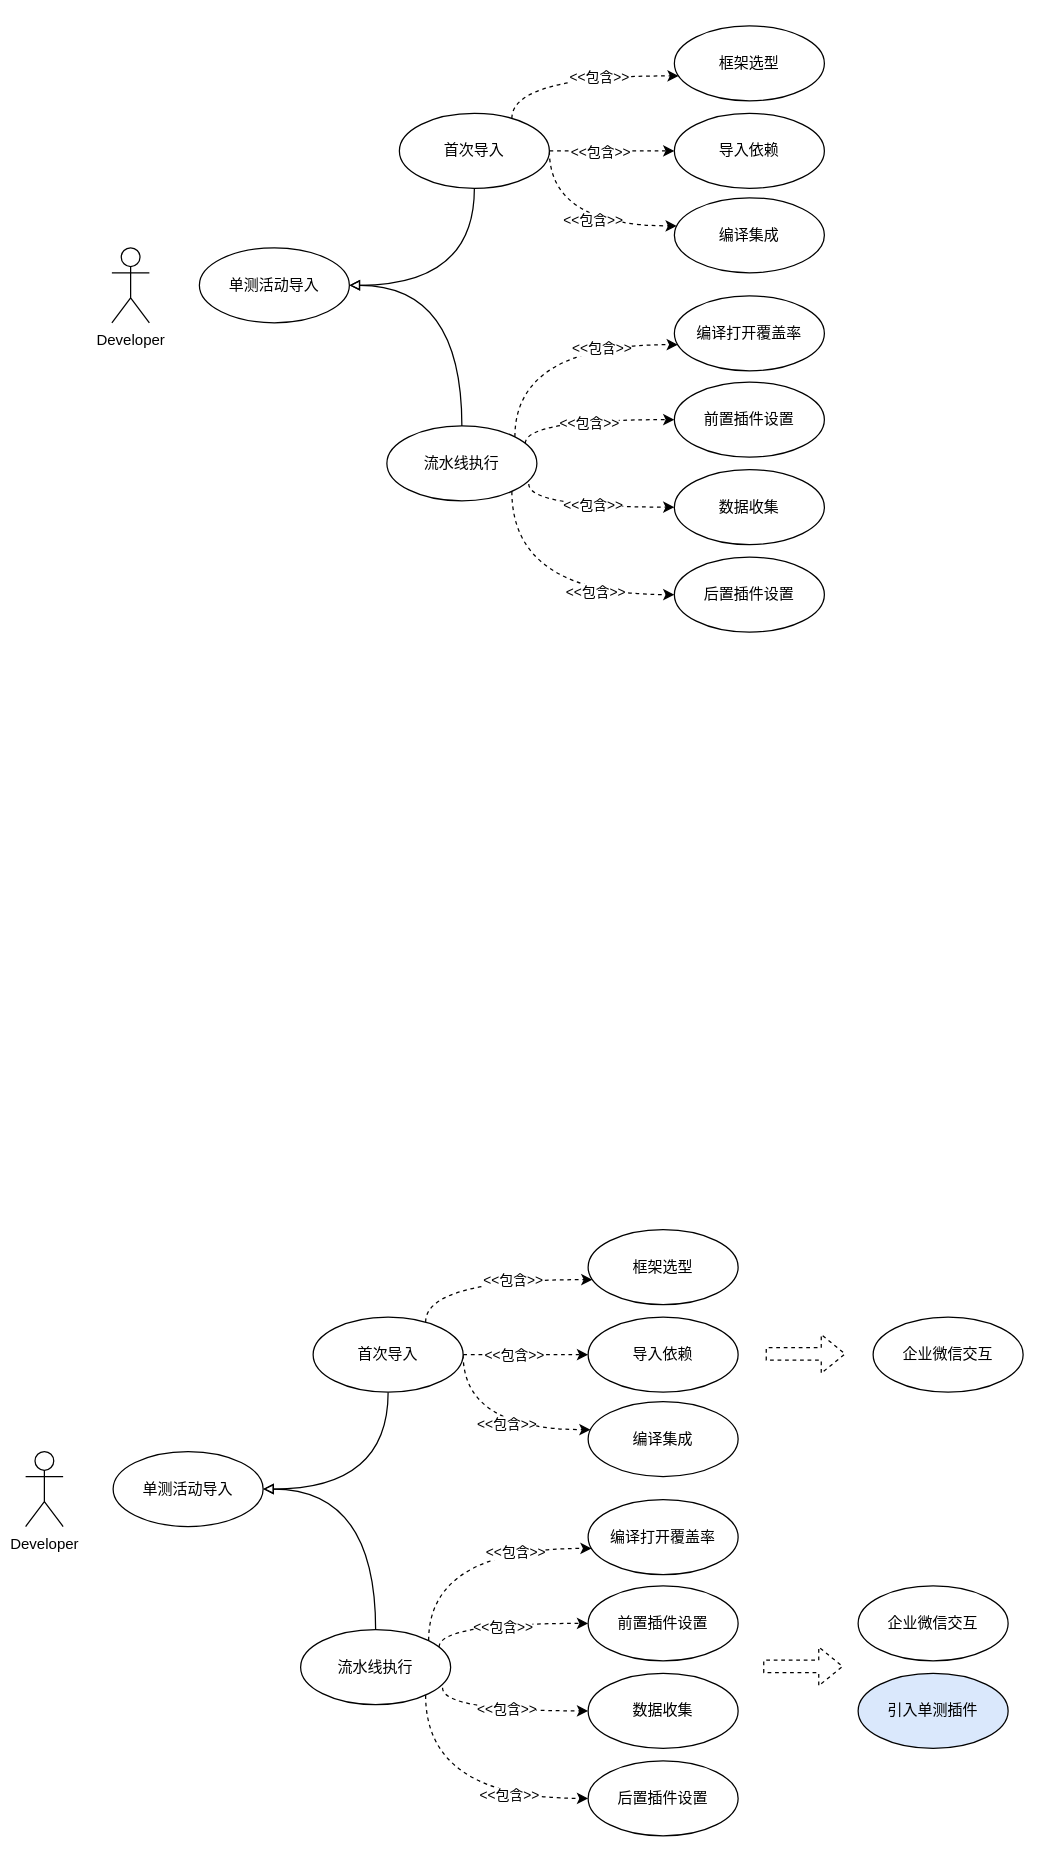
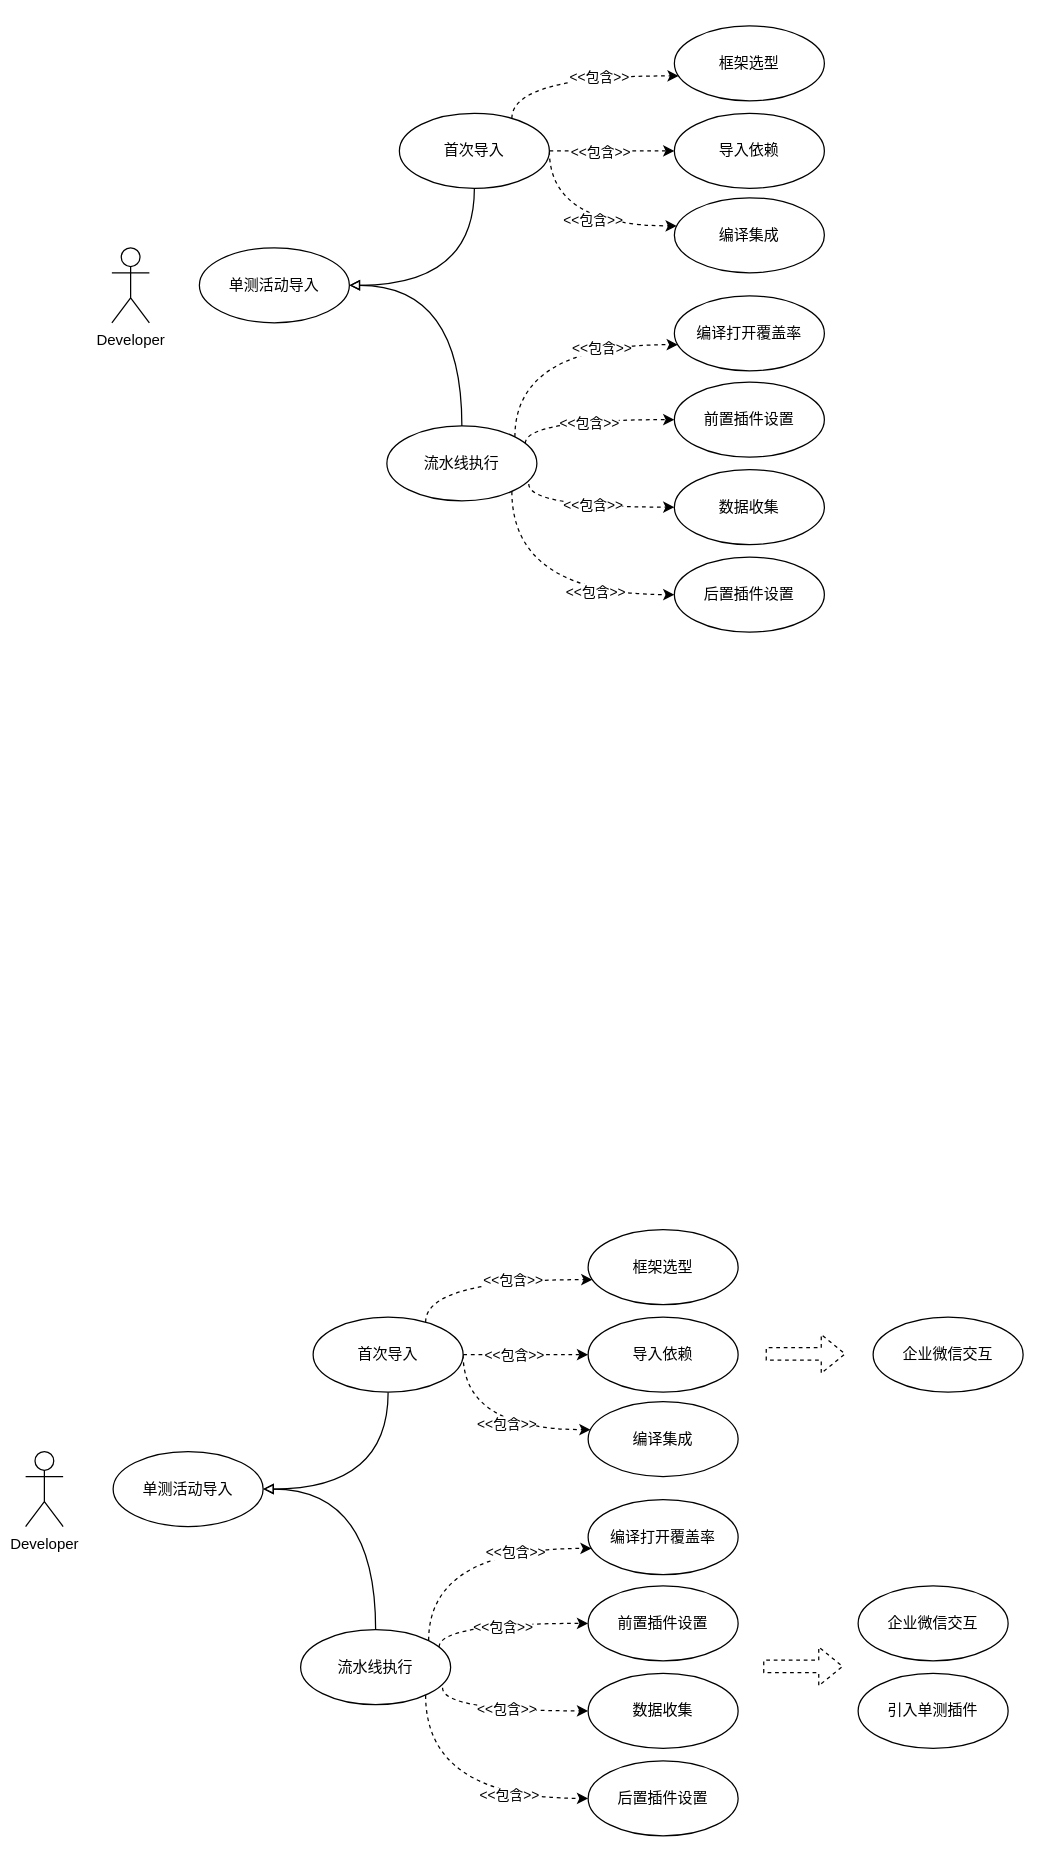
(933, 1711) -> (933, 1711)
